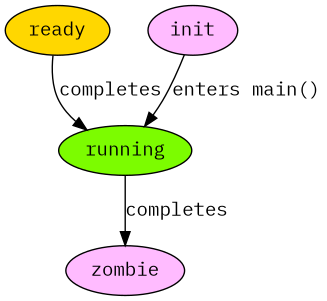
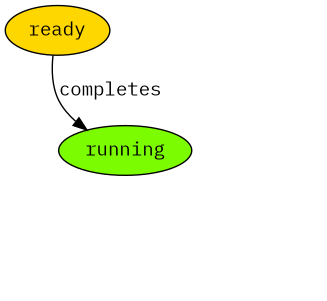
(193, 30) -> none
(125, 271) -> none
